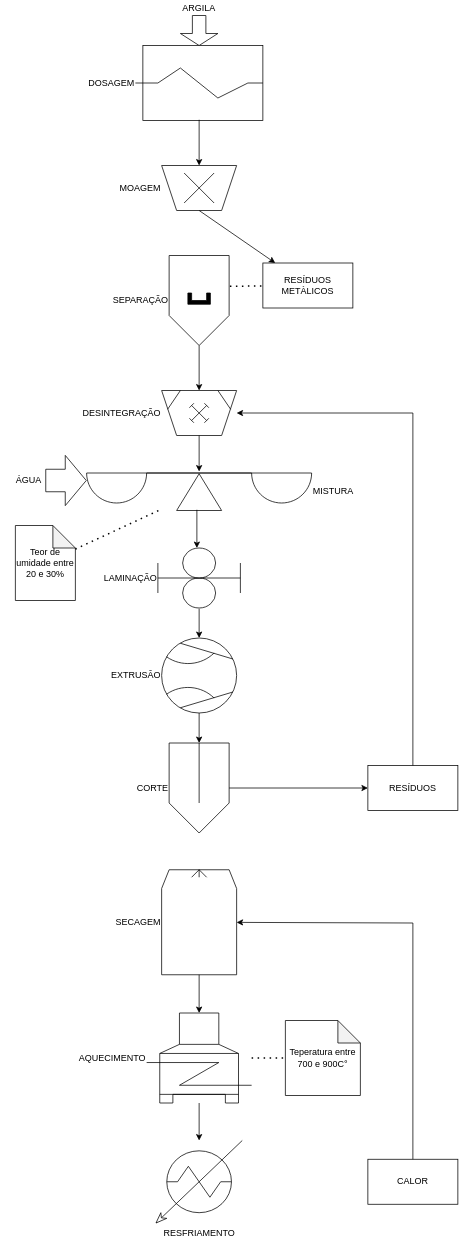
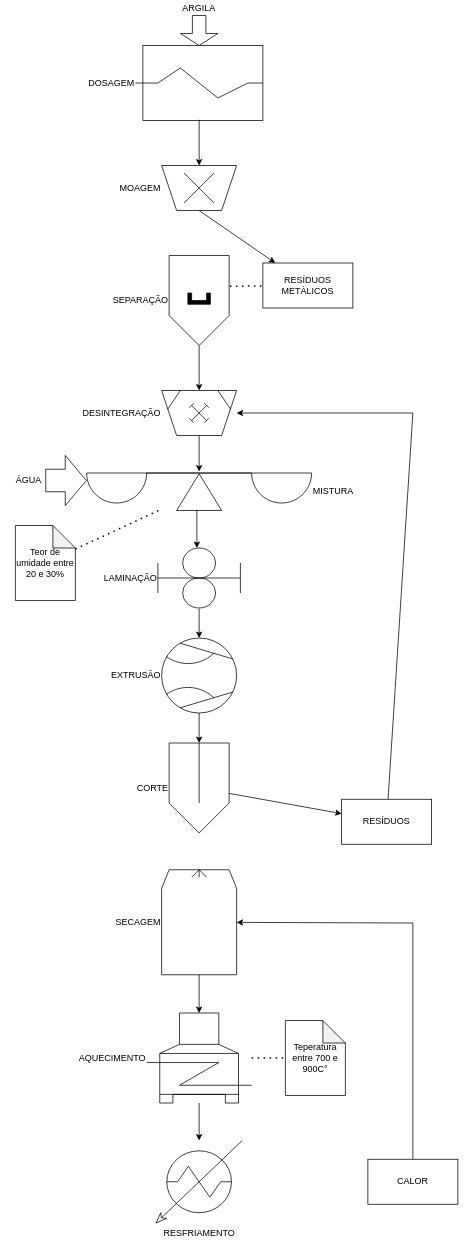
(413, 788) -> (387, 822)
(323, 1058) -> (315, 1058)
